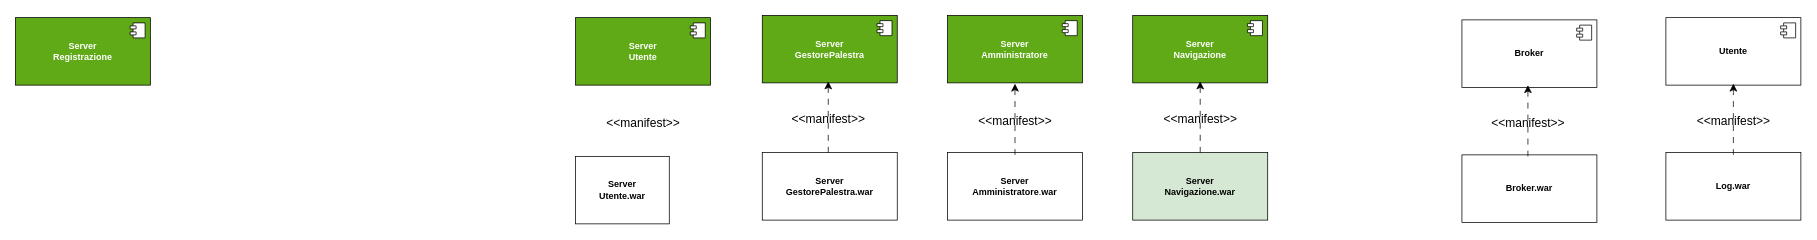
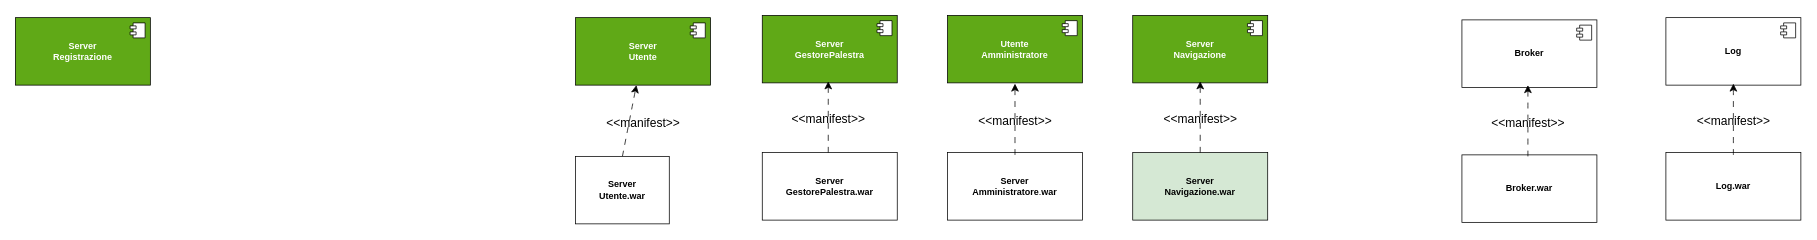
(1015, 49) -> (1015, 49)
(1734, 51) -> (1734, 51)
none -> (629, 122)
